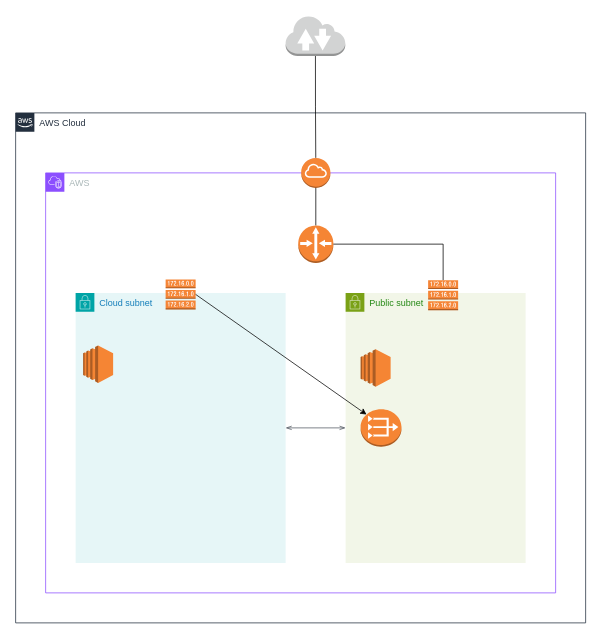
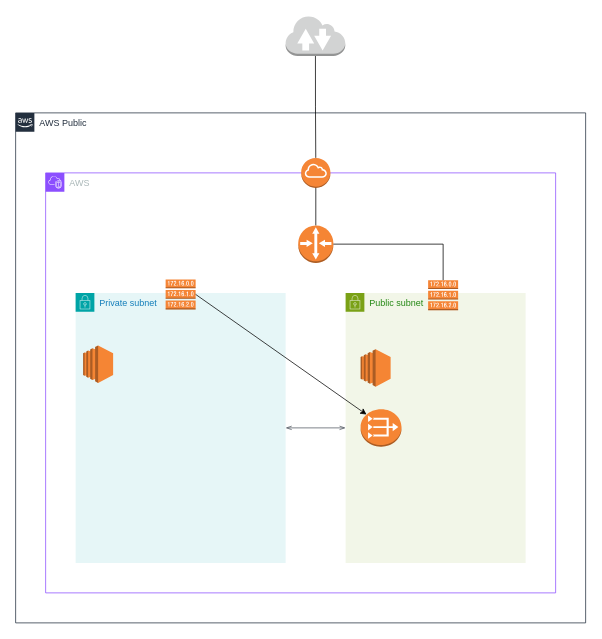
(60, 124) -> (61, 124)
(127, 304) -> (132, 304)
